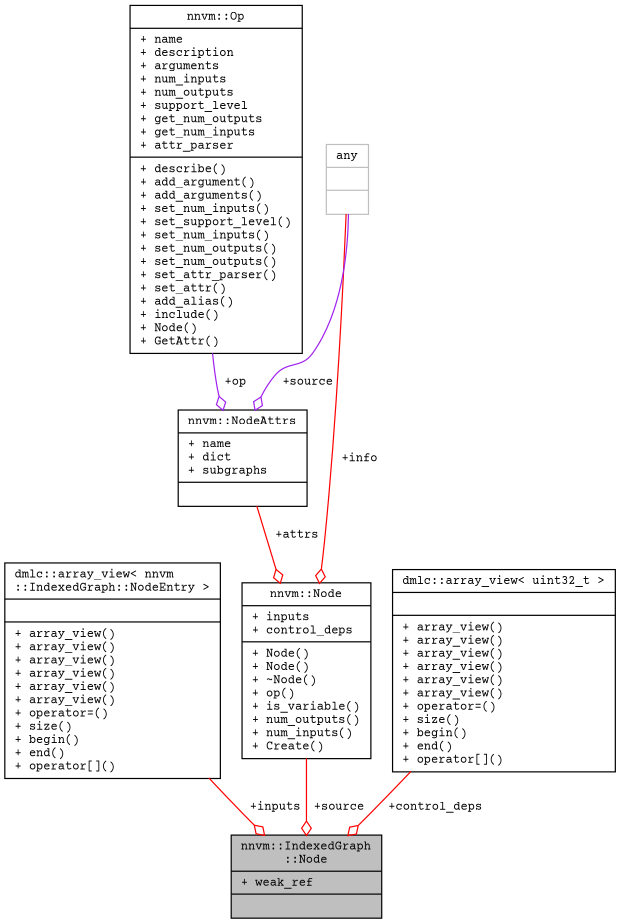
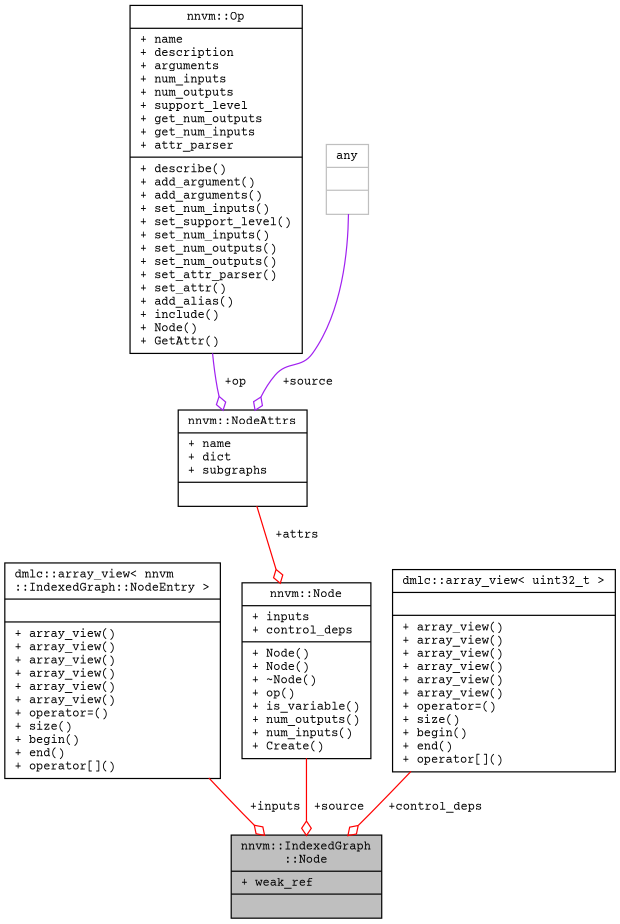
(337, 392) -> none
